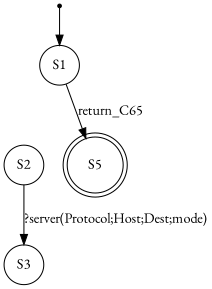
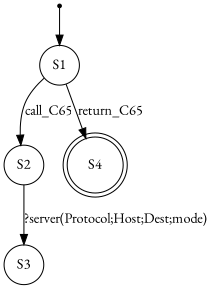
none -> (25, 104)
(95, 165) -> (95, 165)
